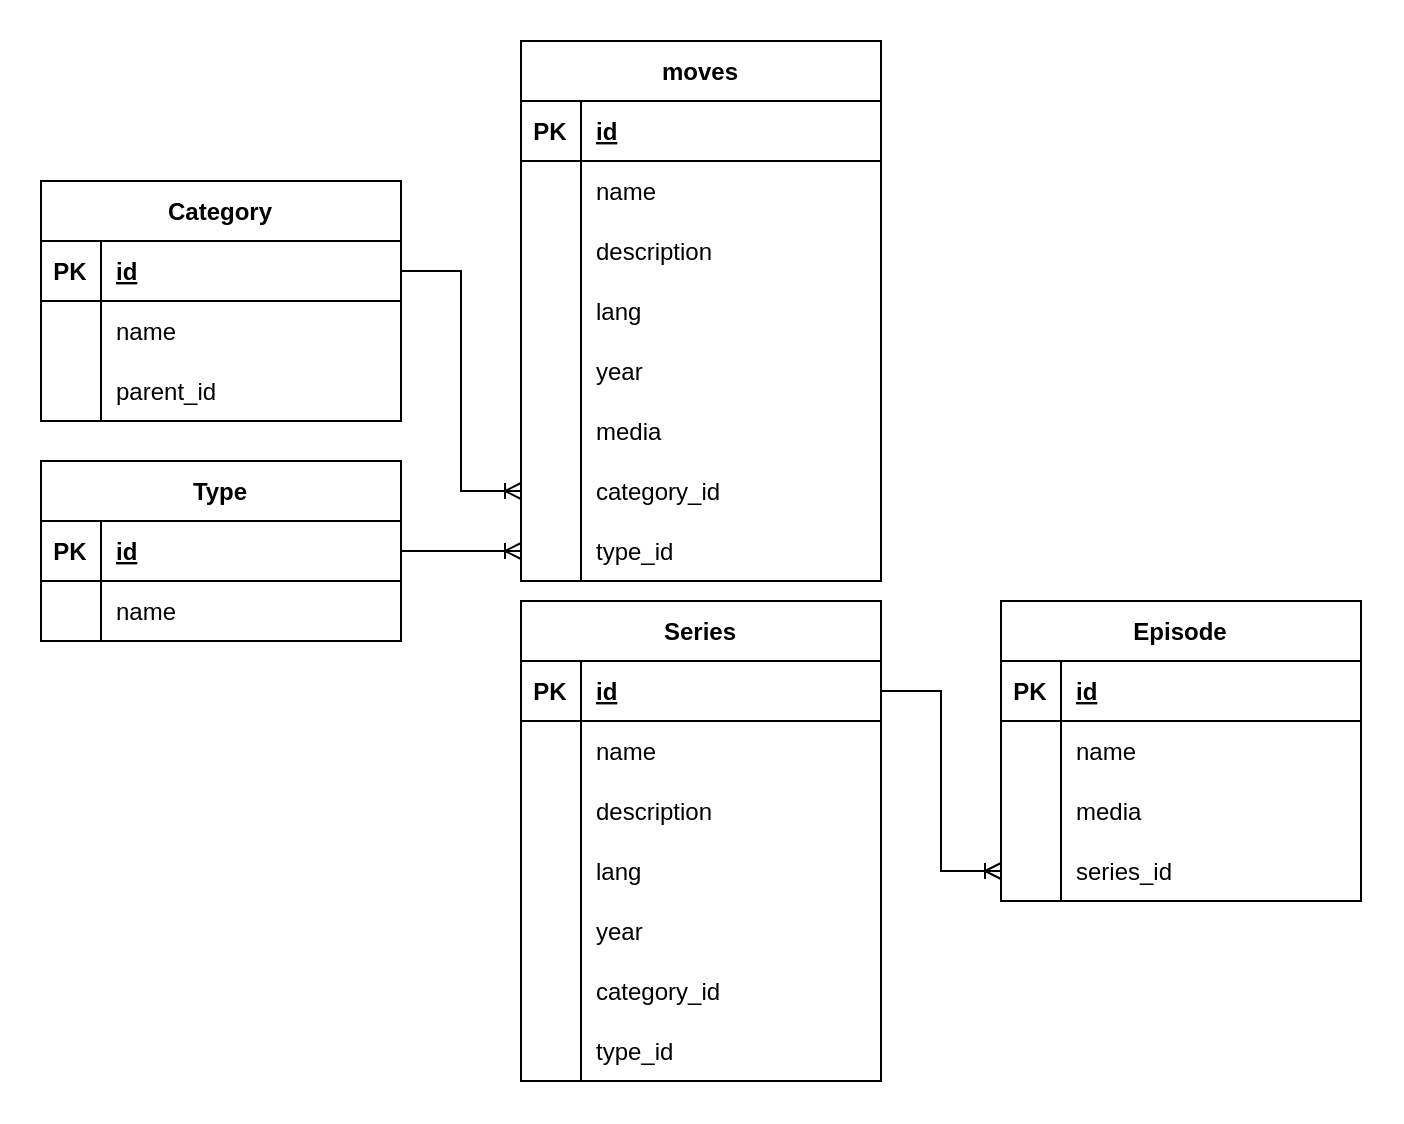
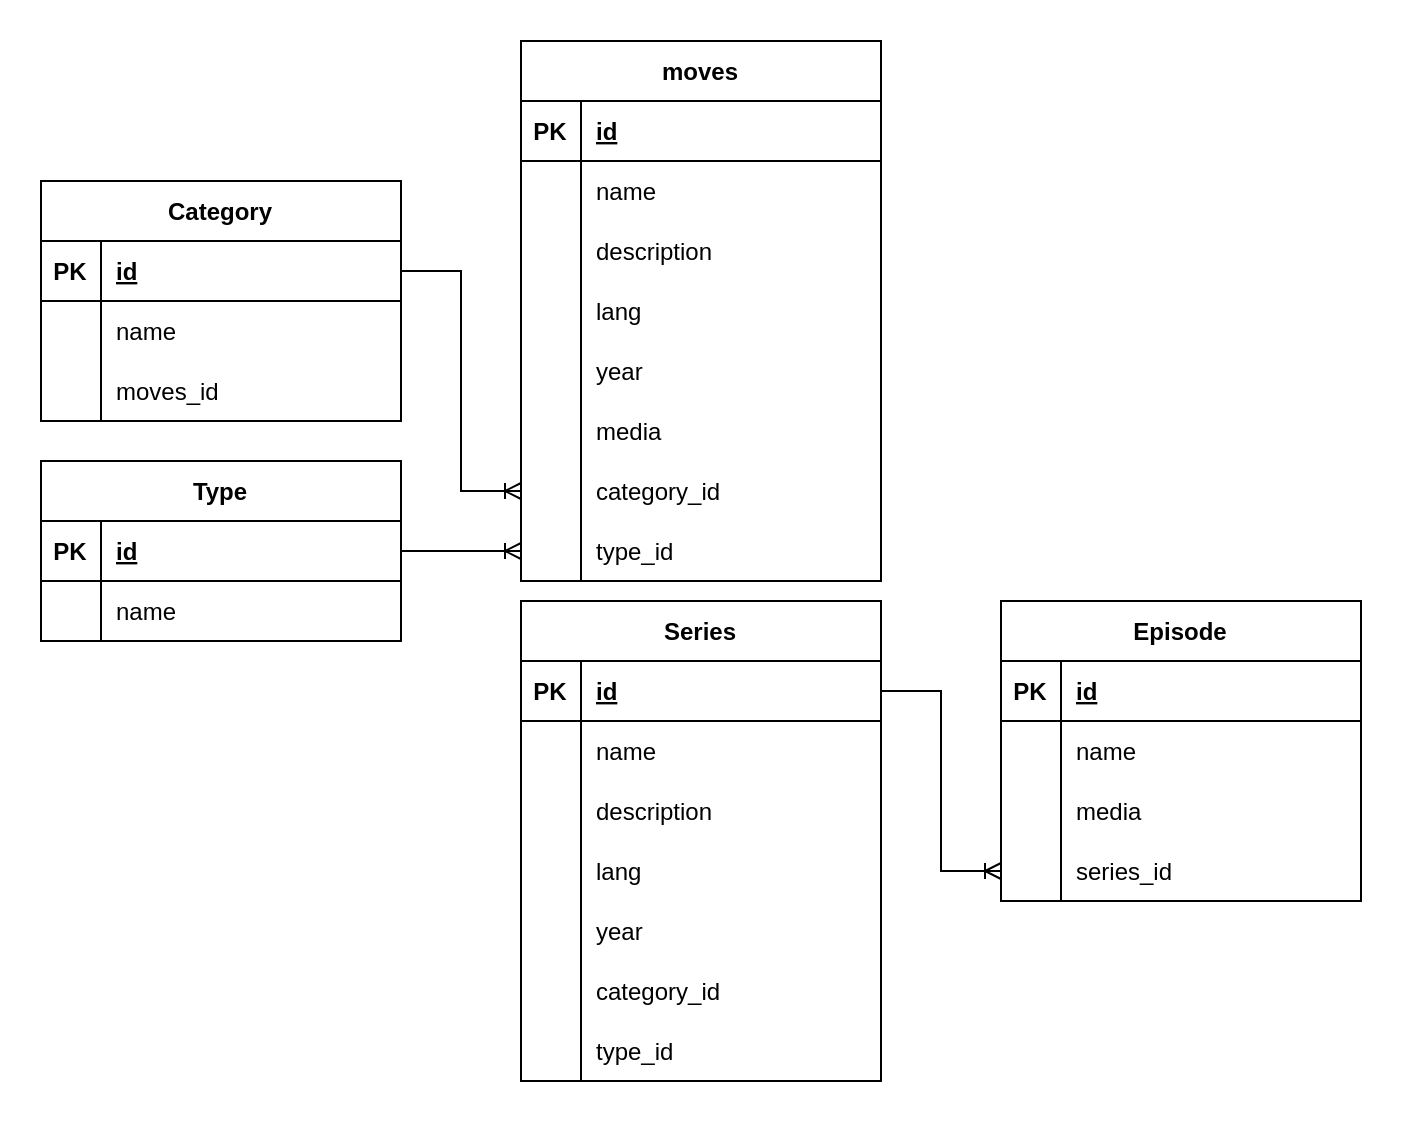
(173, 392) -> (167, 392)
